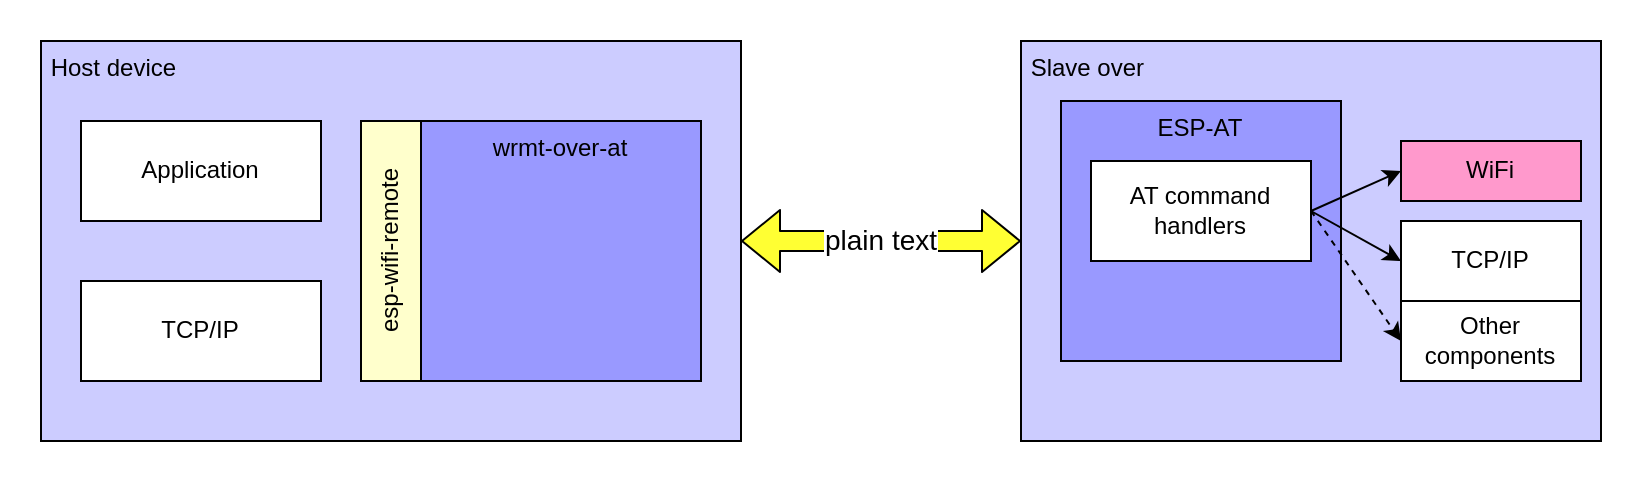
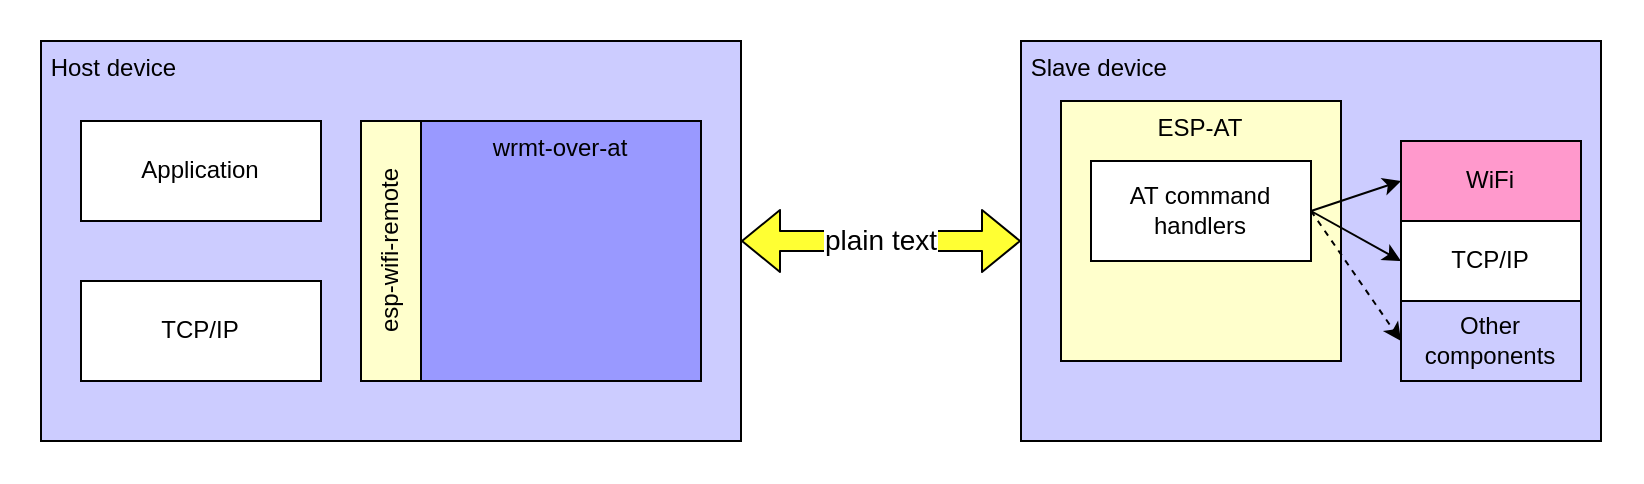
(1086, 69) -> (1096, 69)
(1201, 129) -> (1201, 129)
(1491, 171) -> (1491, 181)
(1491, 341) -> (1491, 341)
